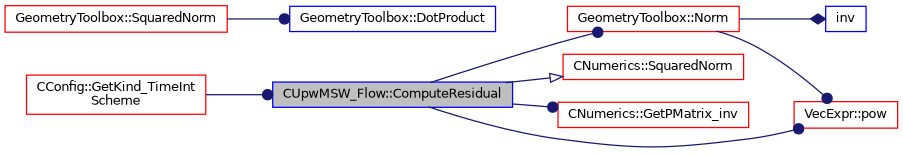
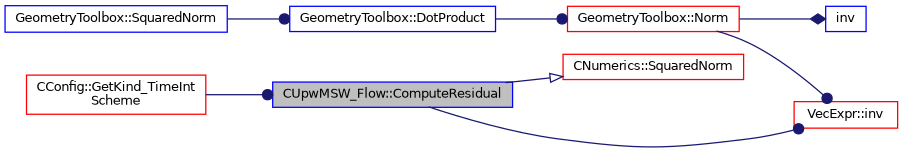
(116, 19) -> (116, 19)
(511, 57) -> (526, 19)
(653, 115) -> none
(846, 115) -> (846, 115)
